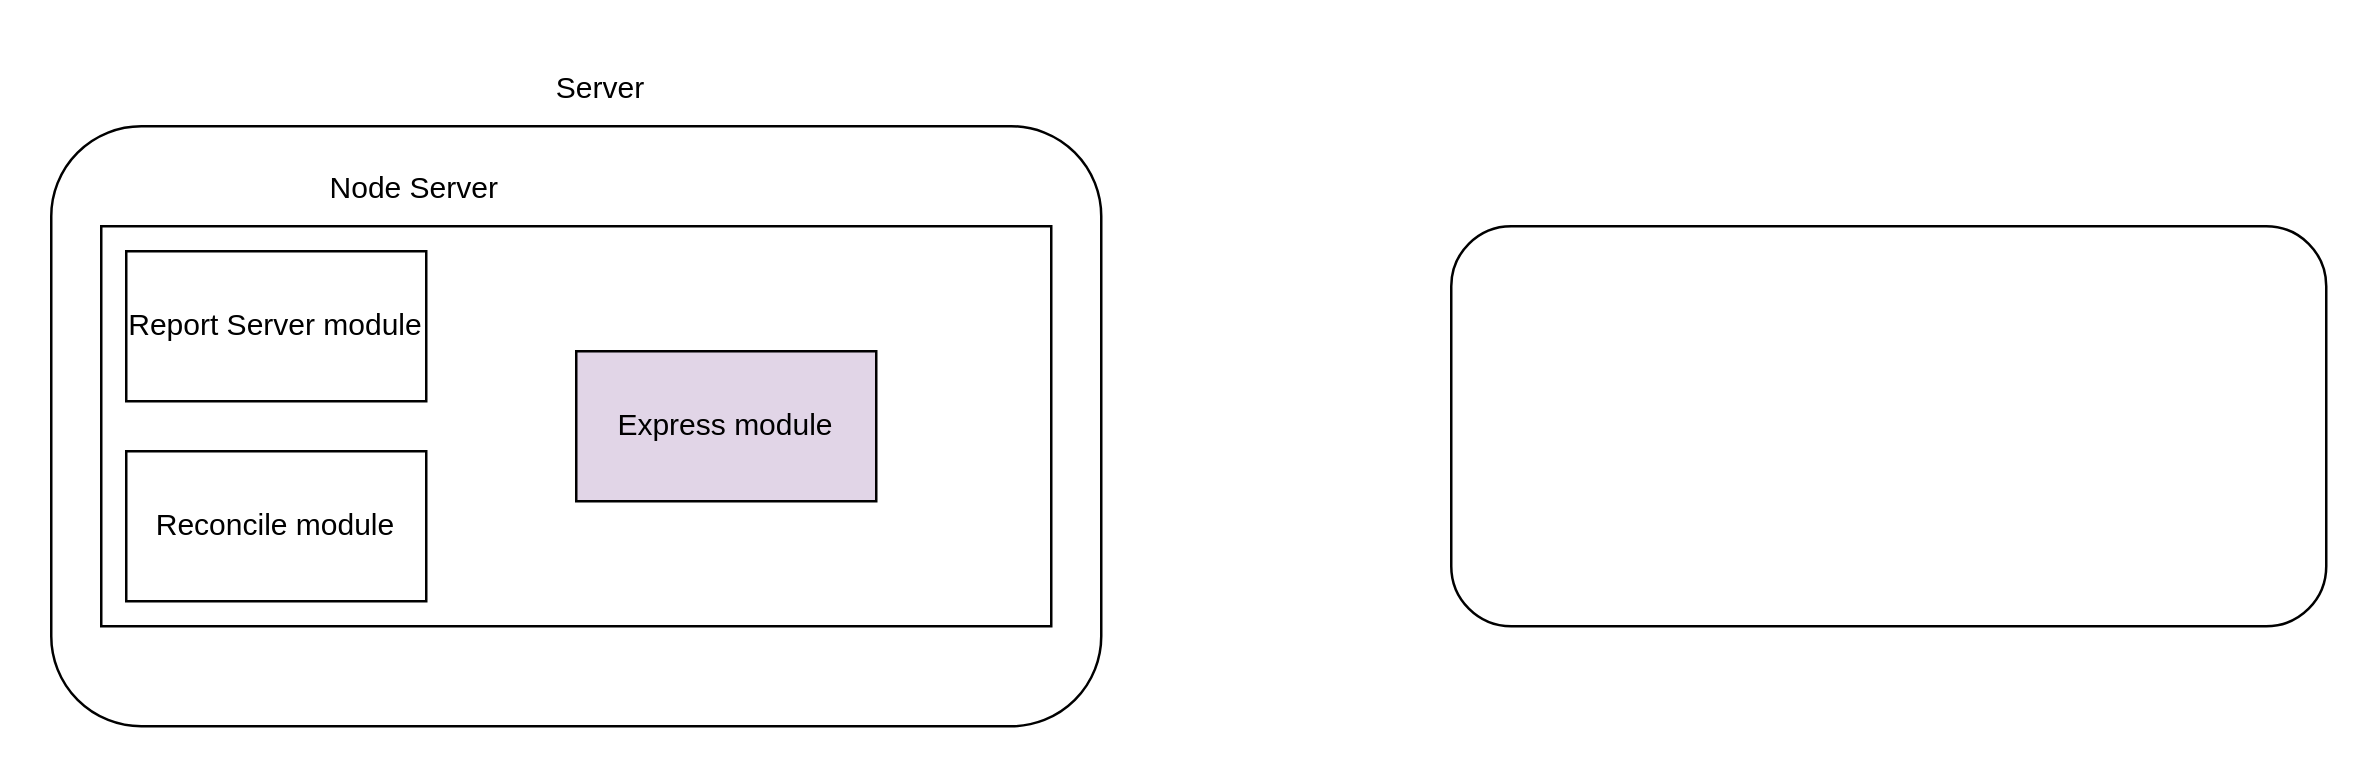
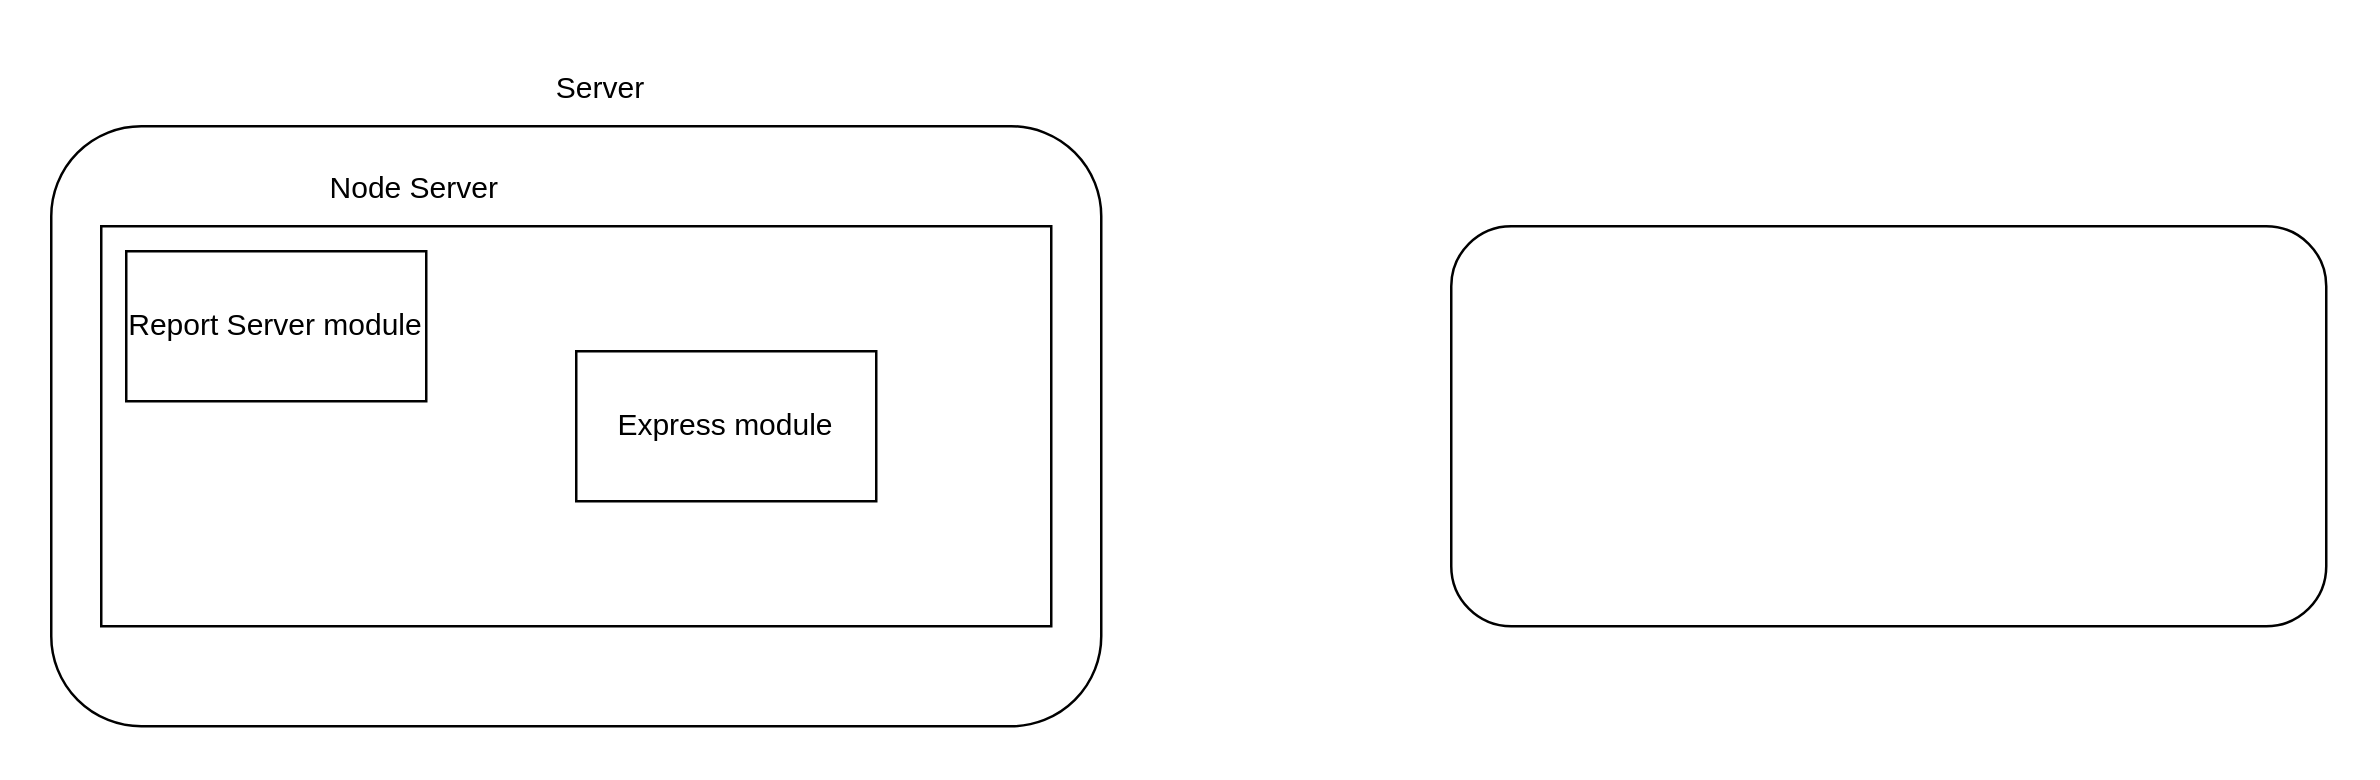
(726, 426) -> (726, 426)
(276, 526) -> none
